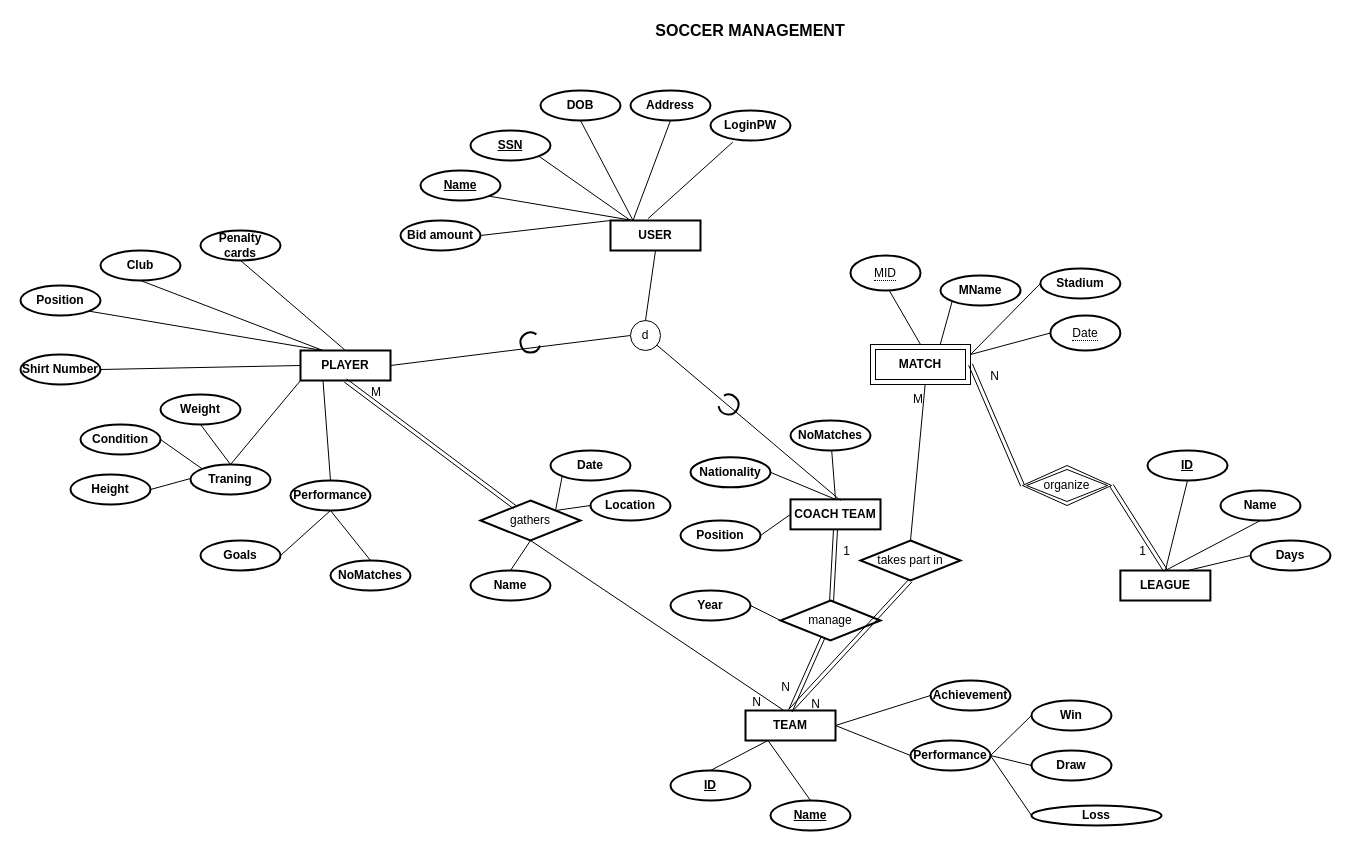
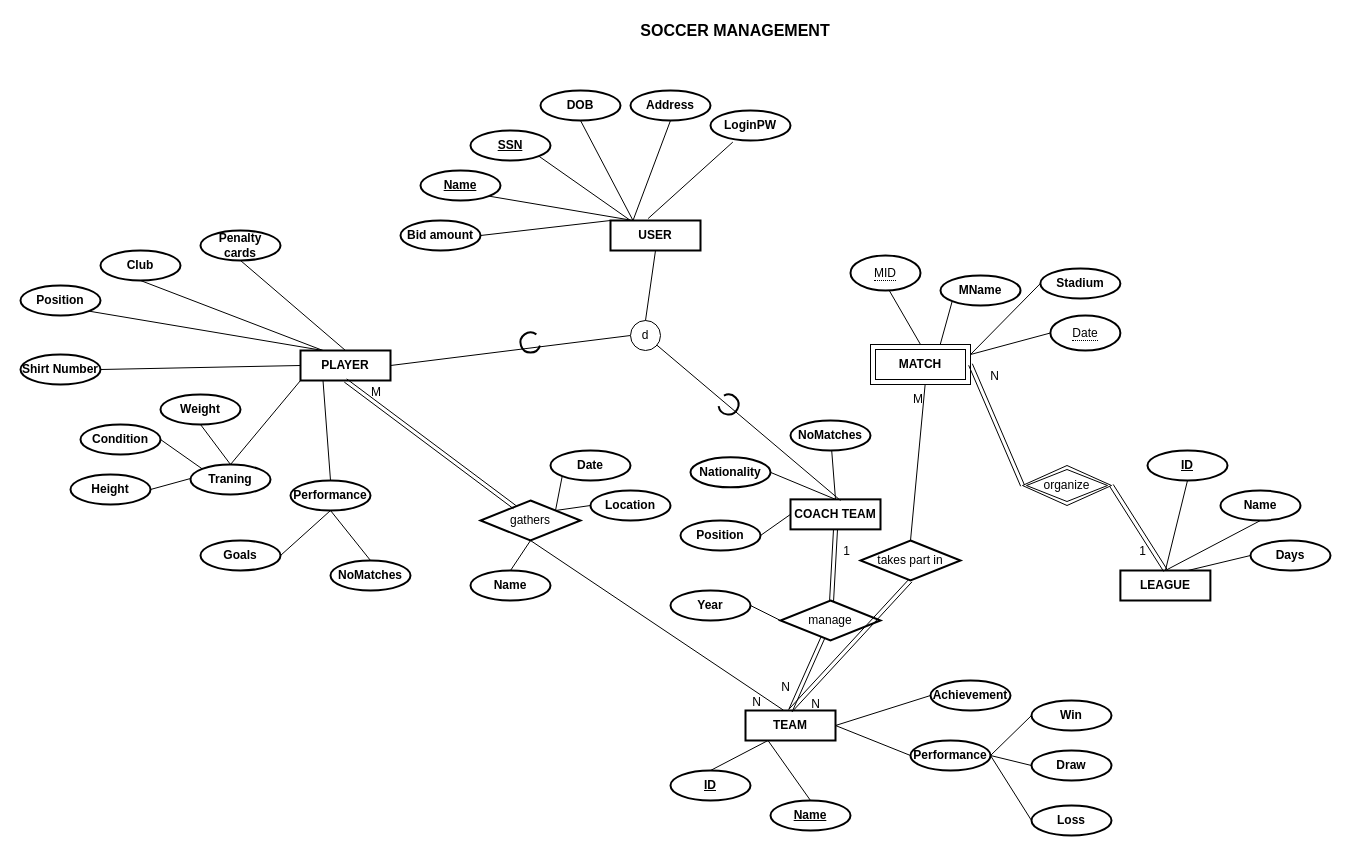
(750, 31) -> (735, 31)
(1097, 816) -> (1072, 821)
